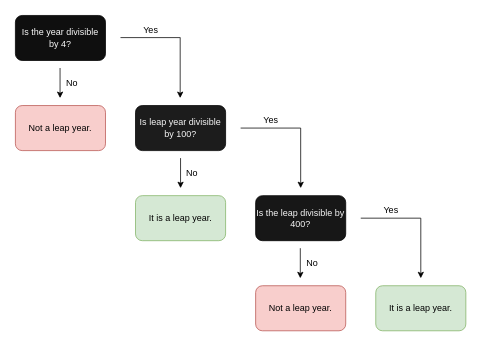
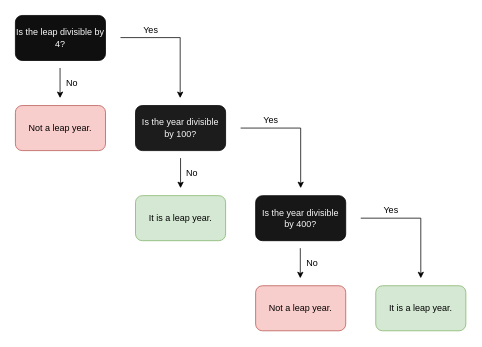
(60, 38) -> (60, 38)
(180, 128) -> (180, 128)
(300, 218) -> (300, 218)
